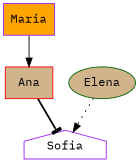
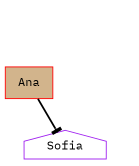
(29, 19) -> none
(102, 83) -> none
